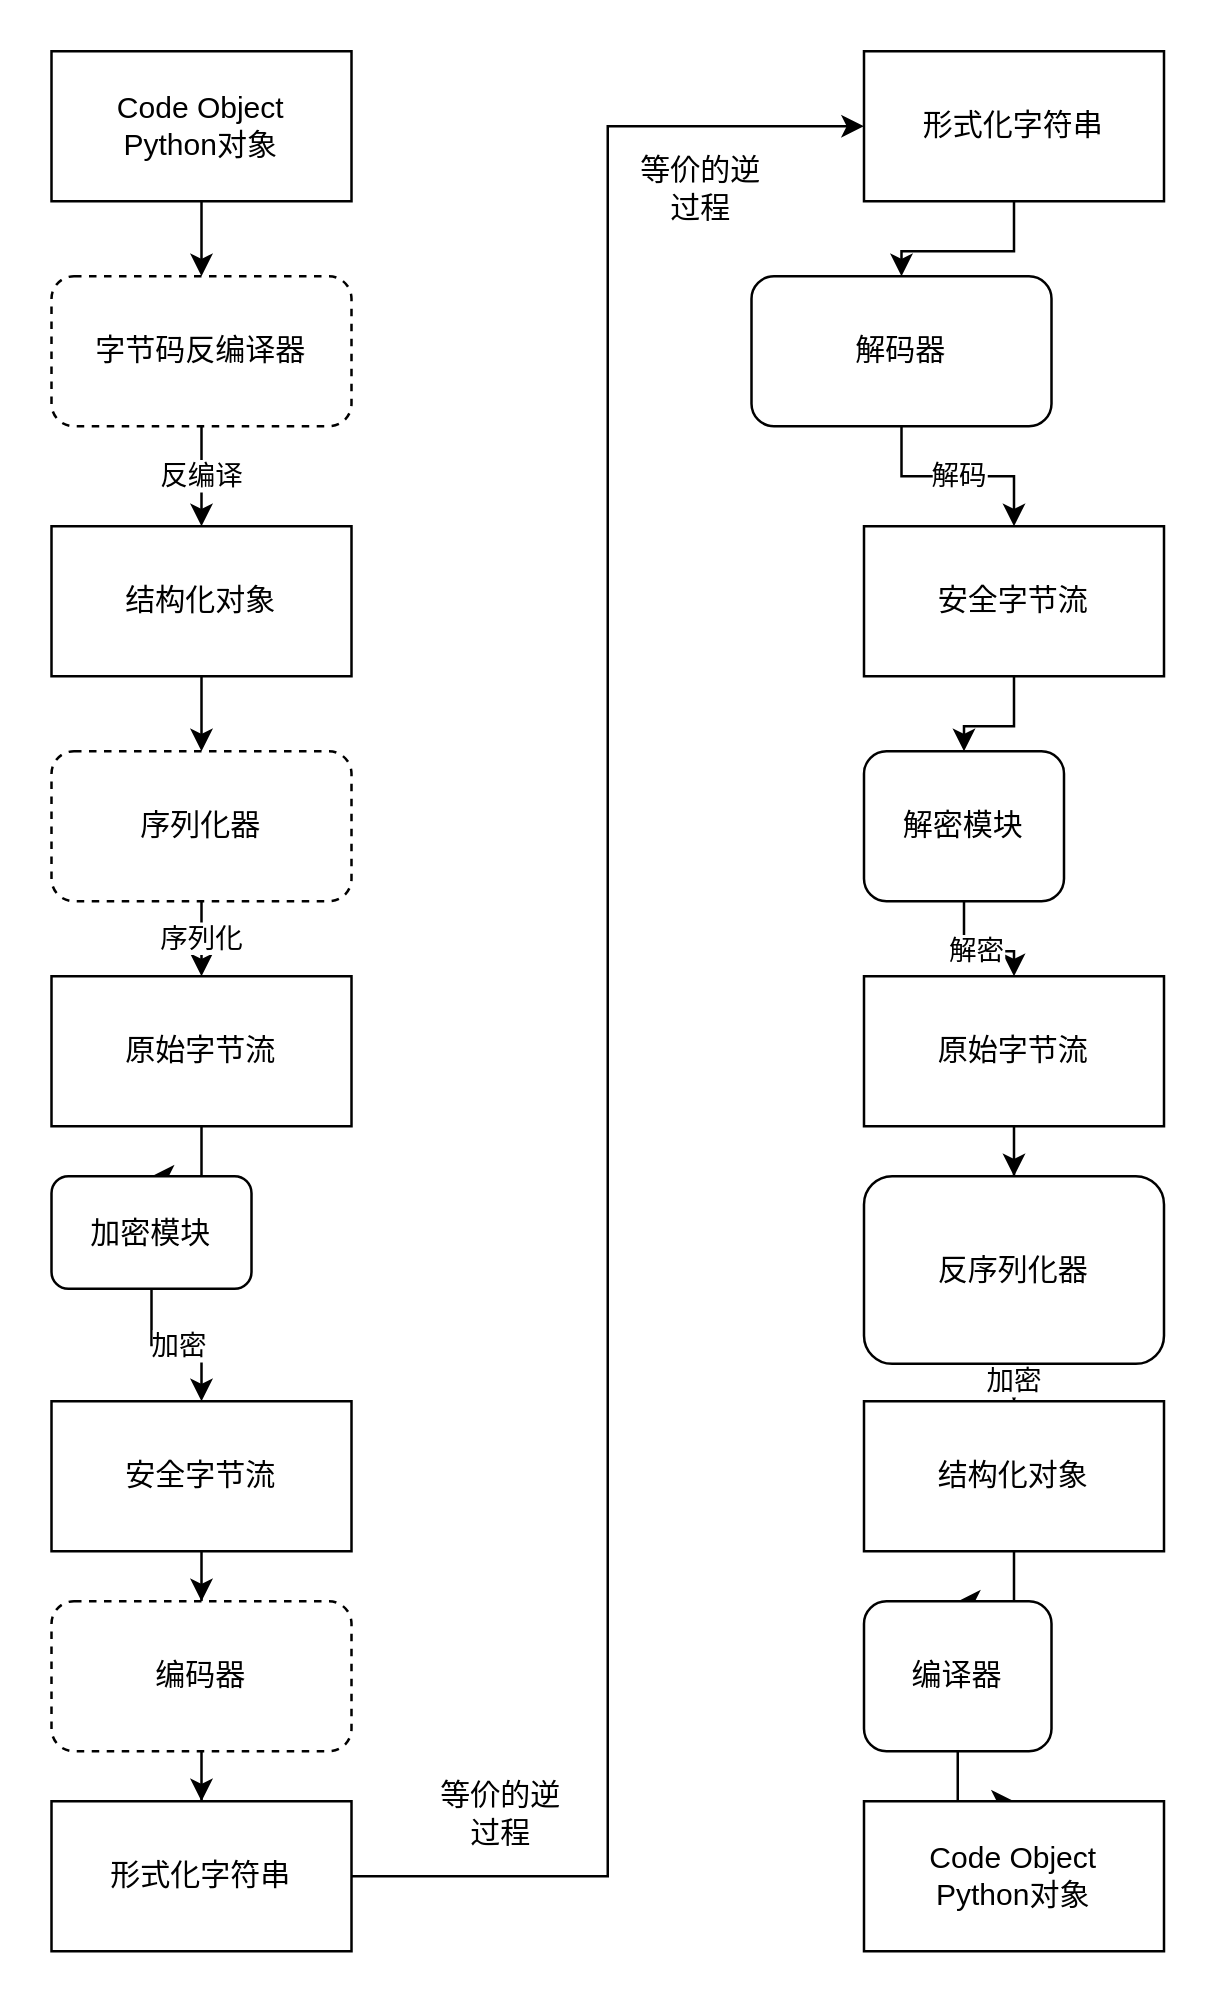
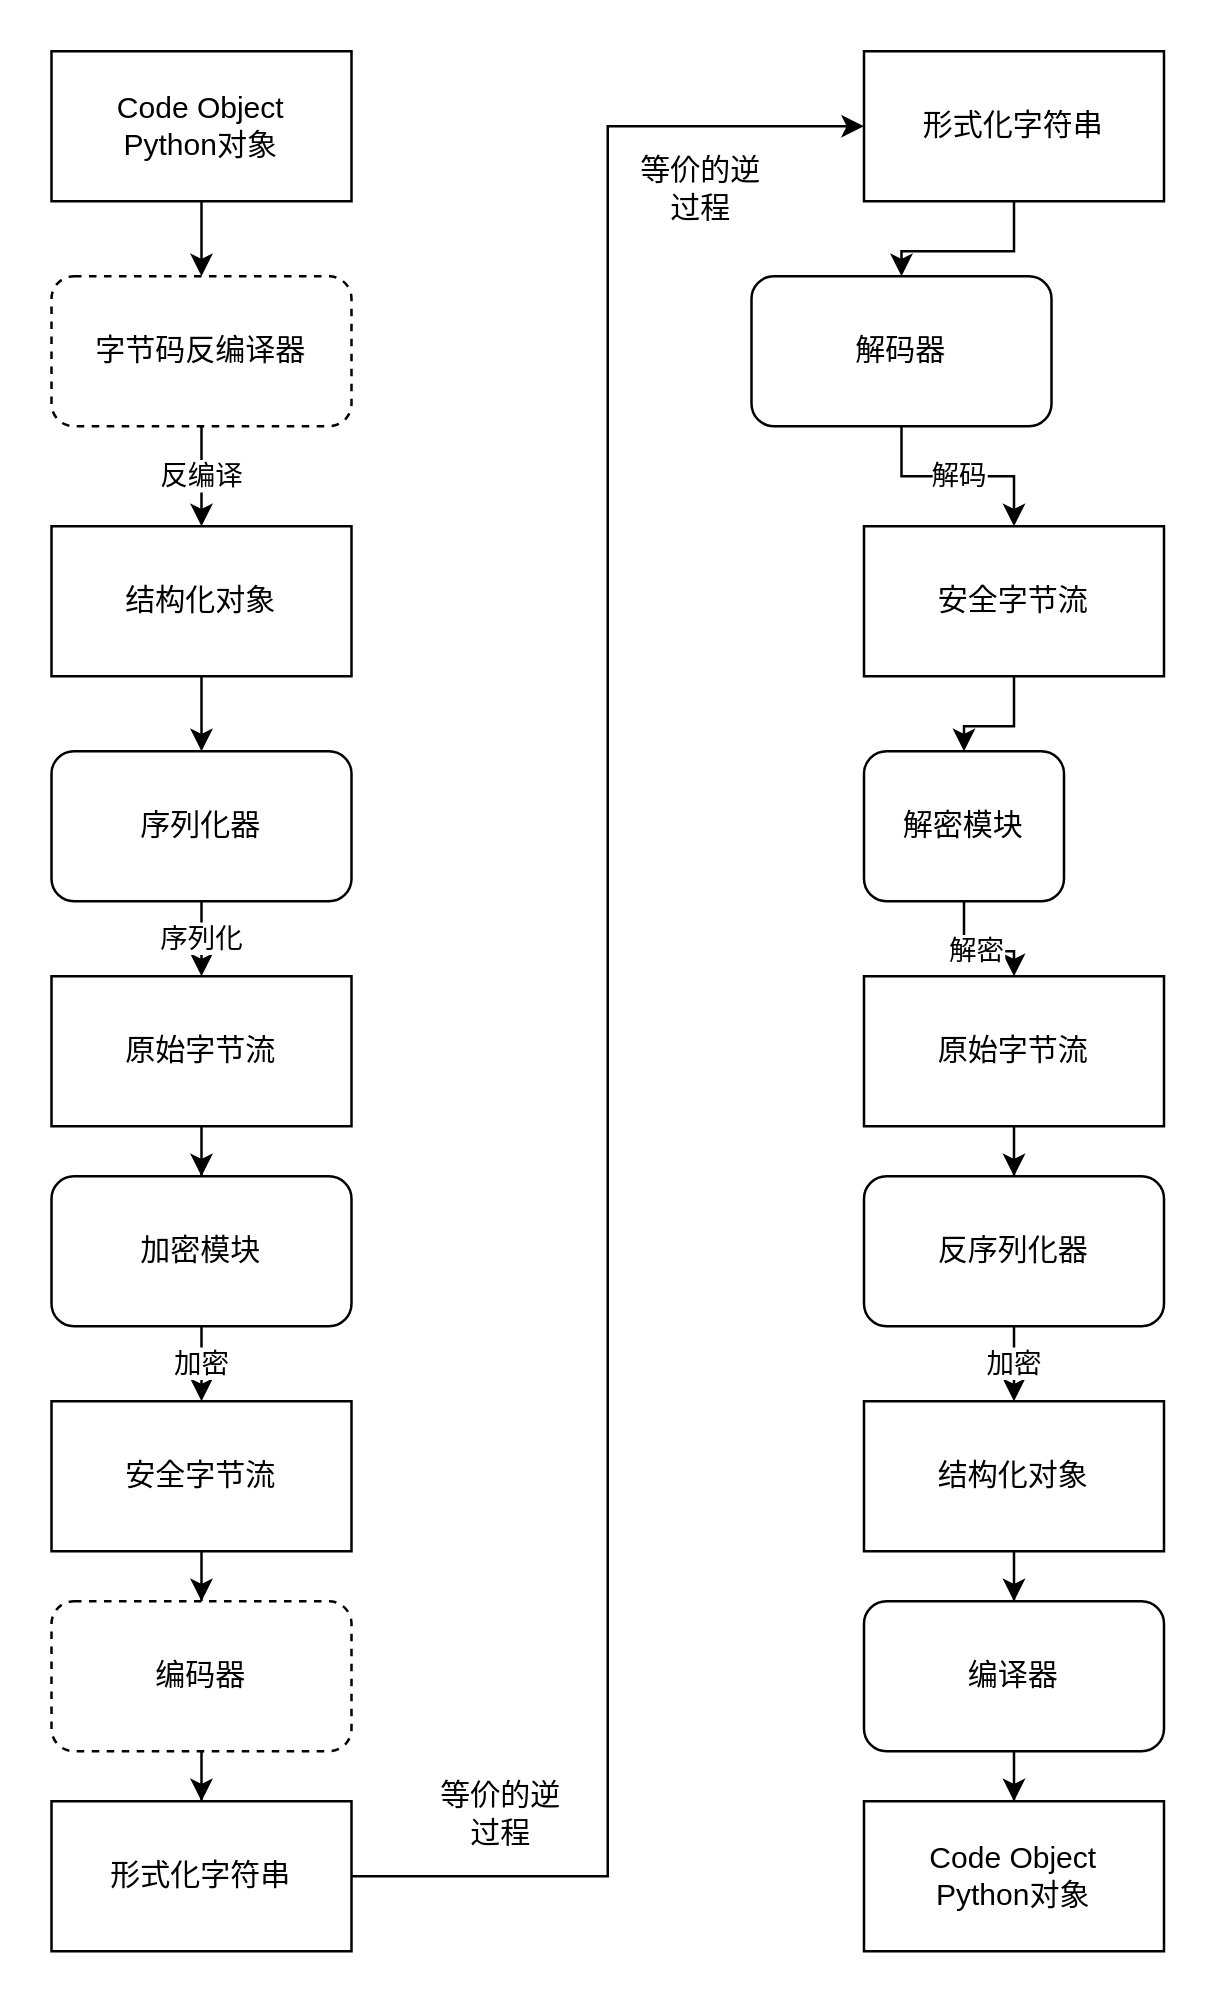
(201, 826) -> (201, 826)
(151, 1233) -> (201, 1251)
(1014, 1270) -> (1014, 1251)
(958, 1676) -> (1014, 1676)
